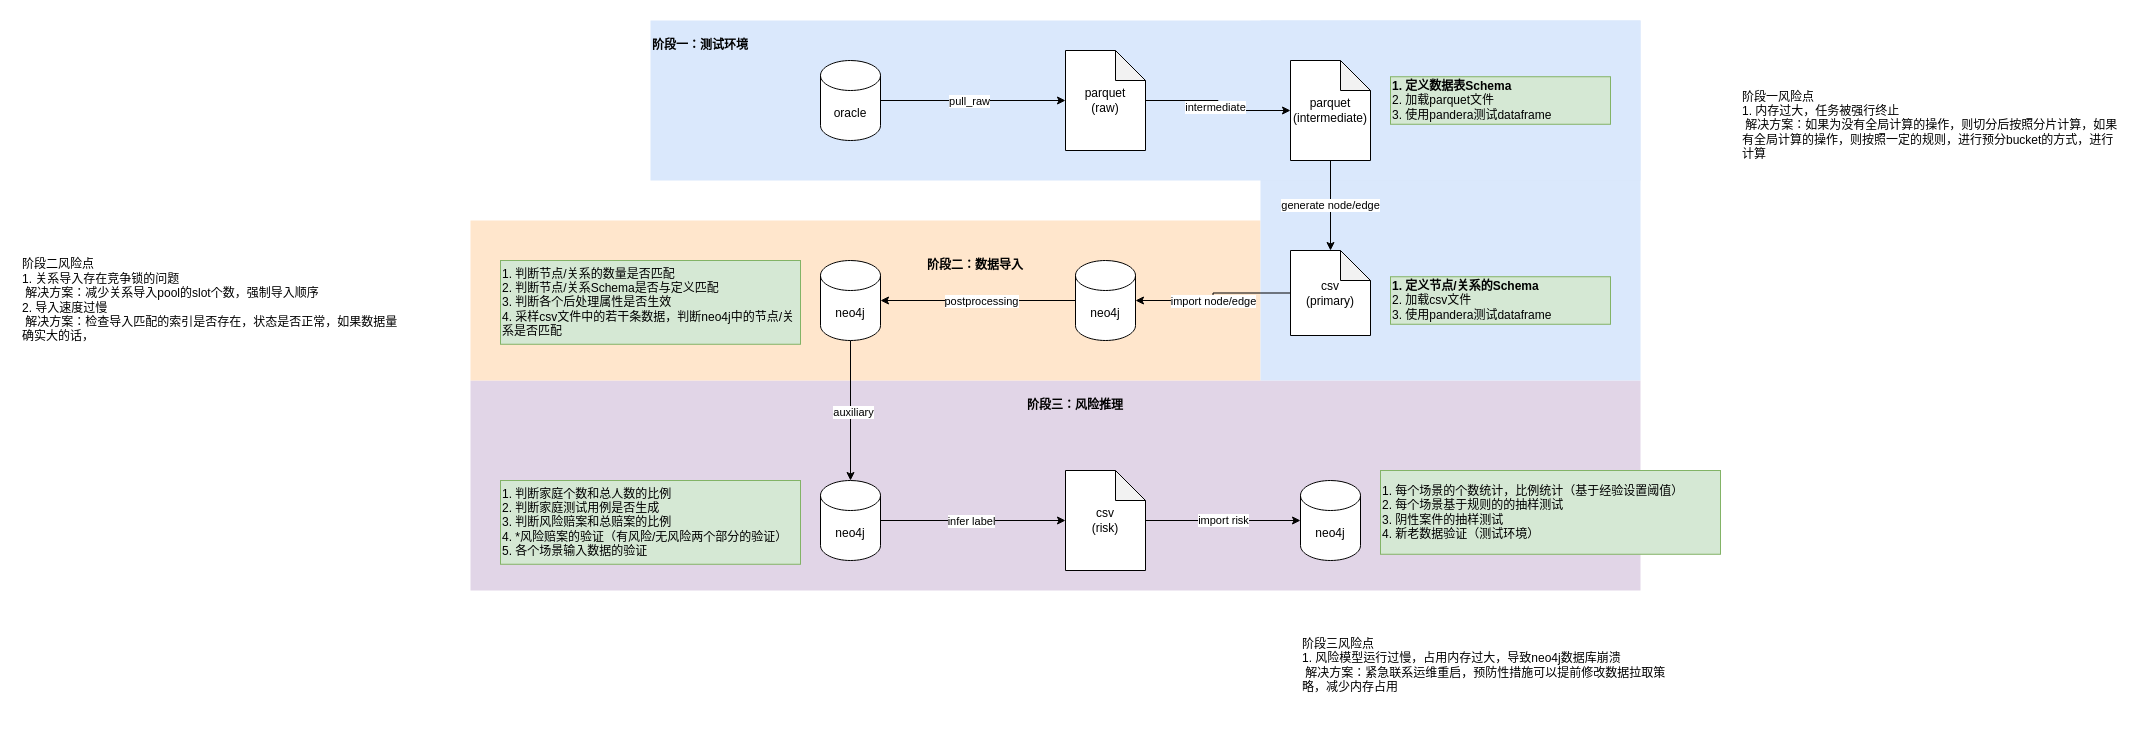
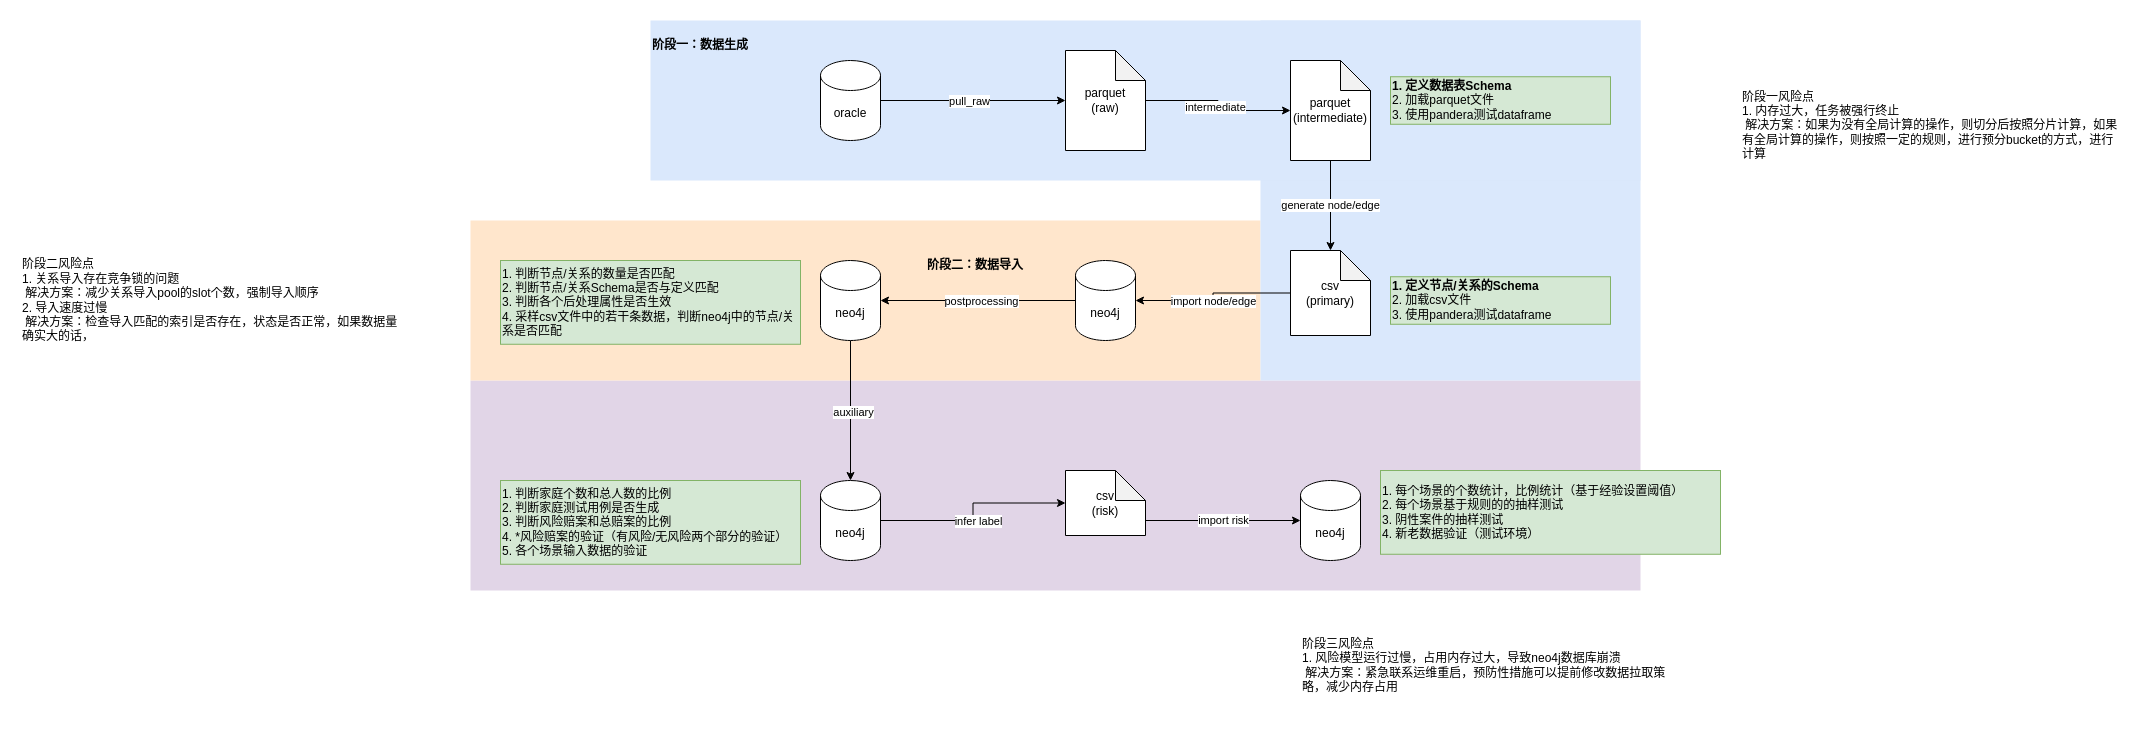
(701, 46) -> (701, 46)
(1081, 406) -> none
(1106, 521) -> (1106, 503)
